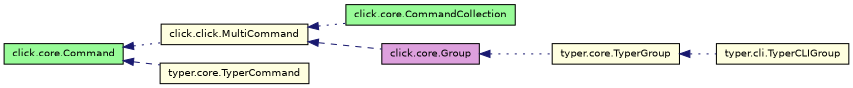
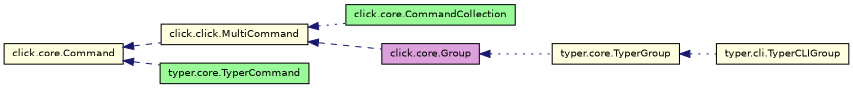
(147, 44) -> (147, 44)
(64, 54) -> (64, 54)
(235, 73) -> (235, 73)
